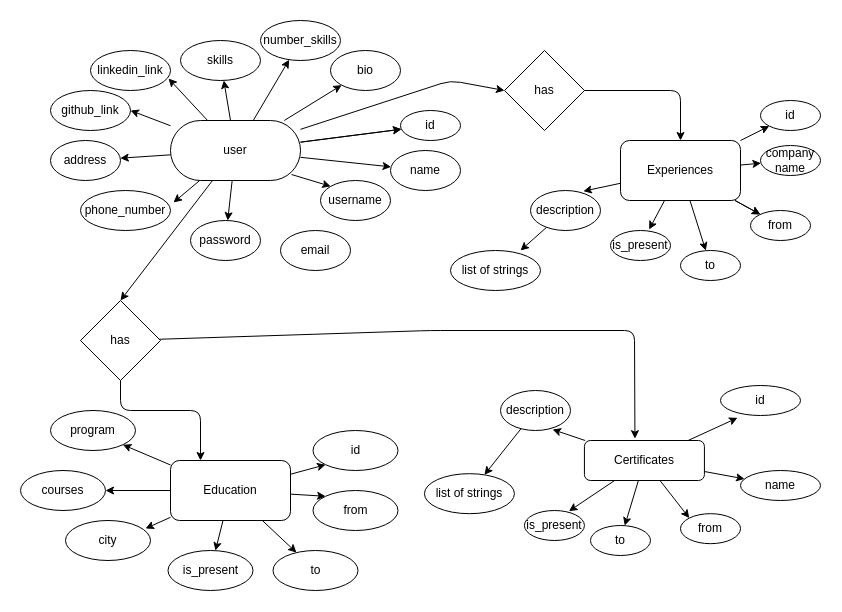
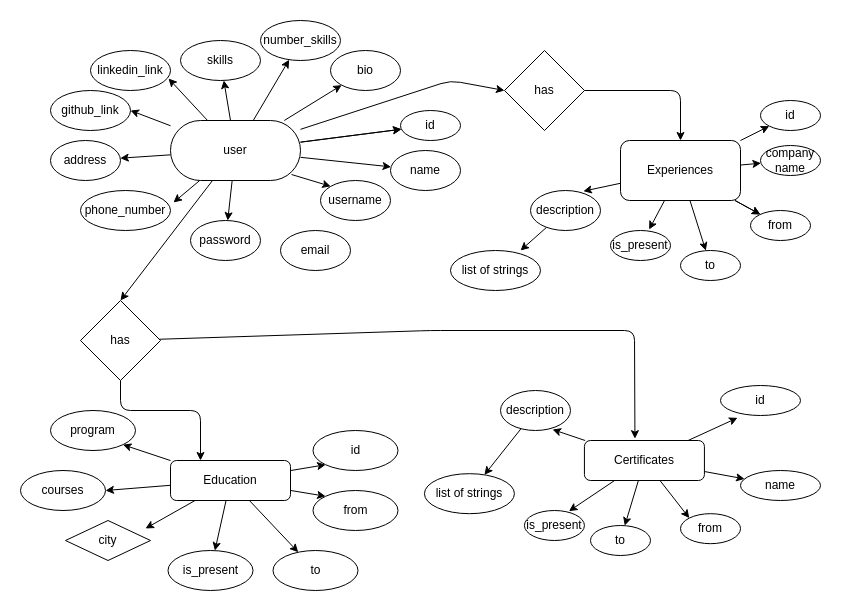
(231, 491) -> (231, 481)
(108, 541) -> (108, 541)
